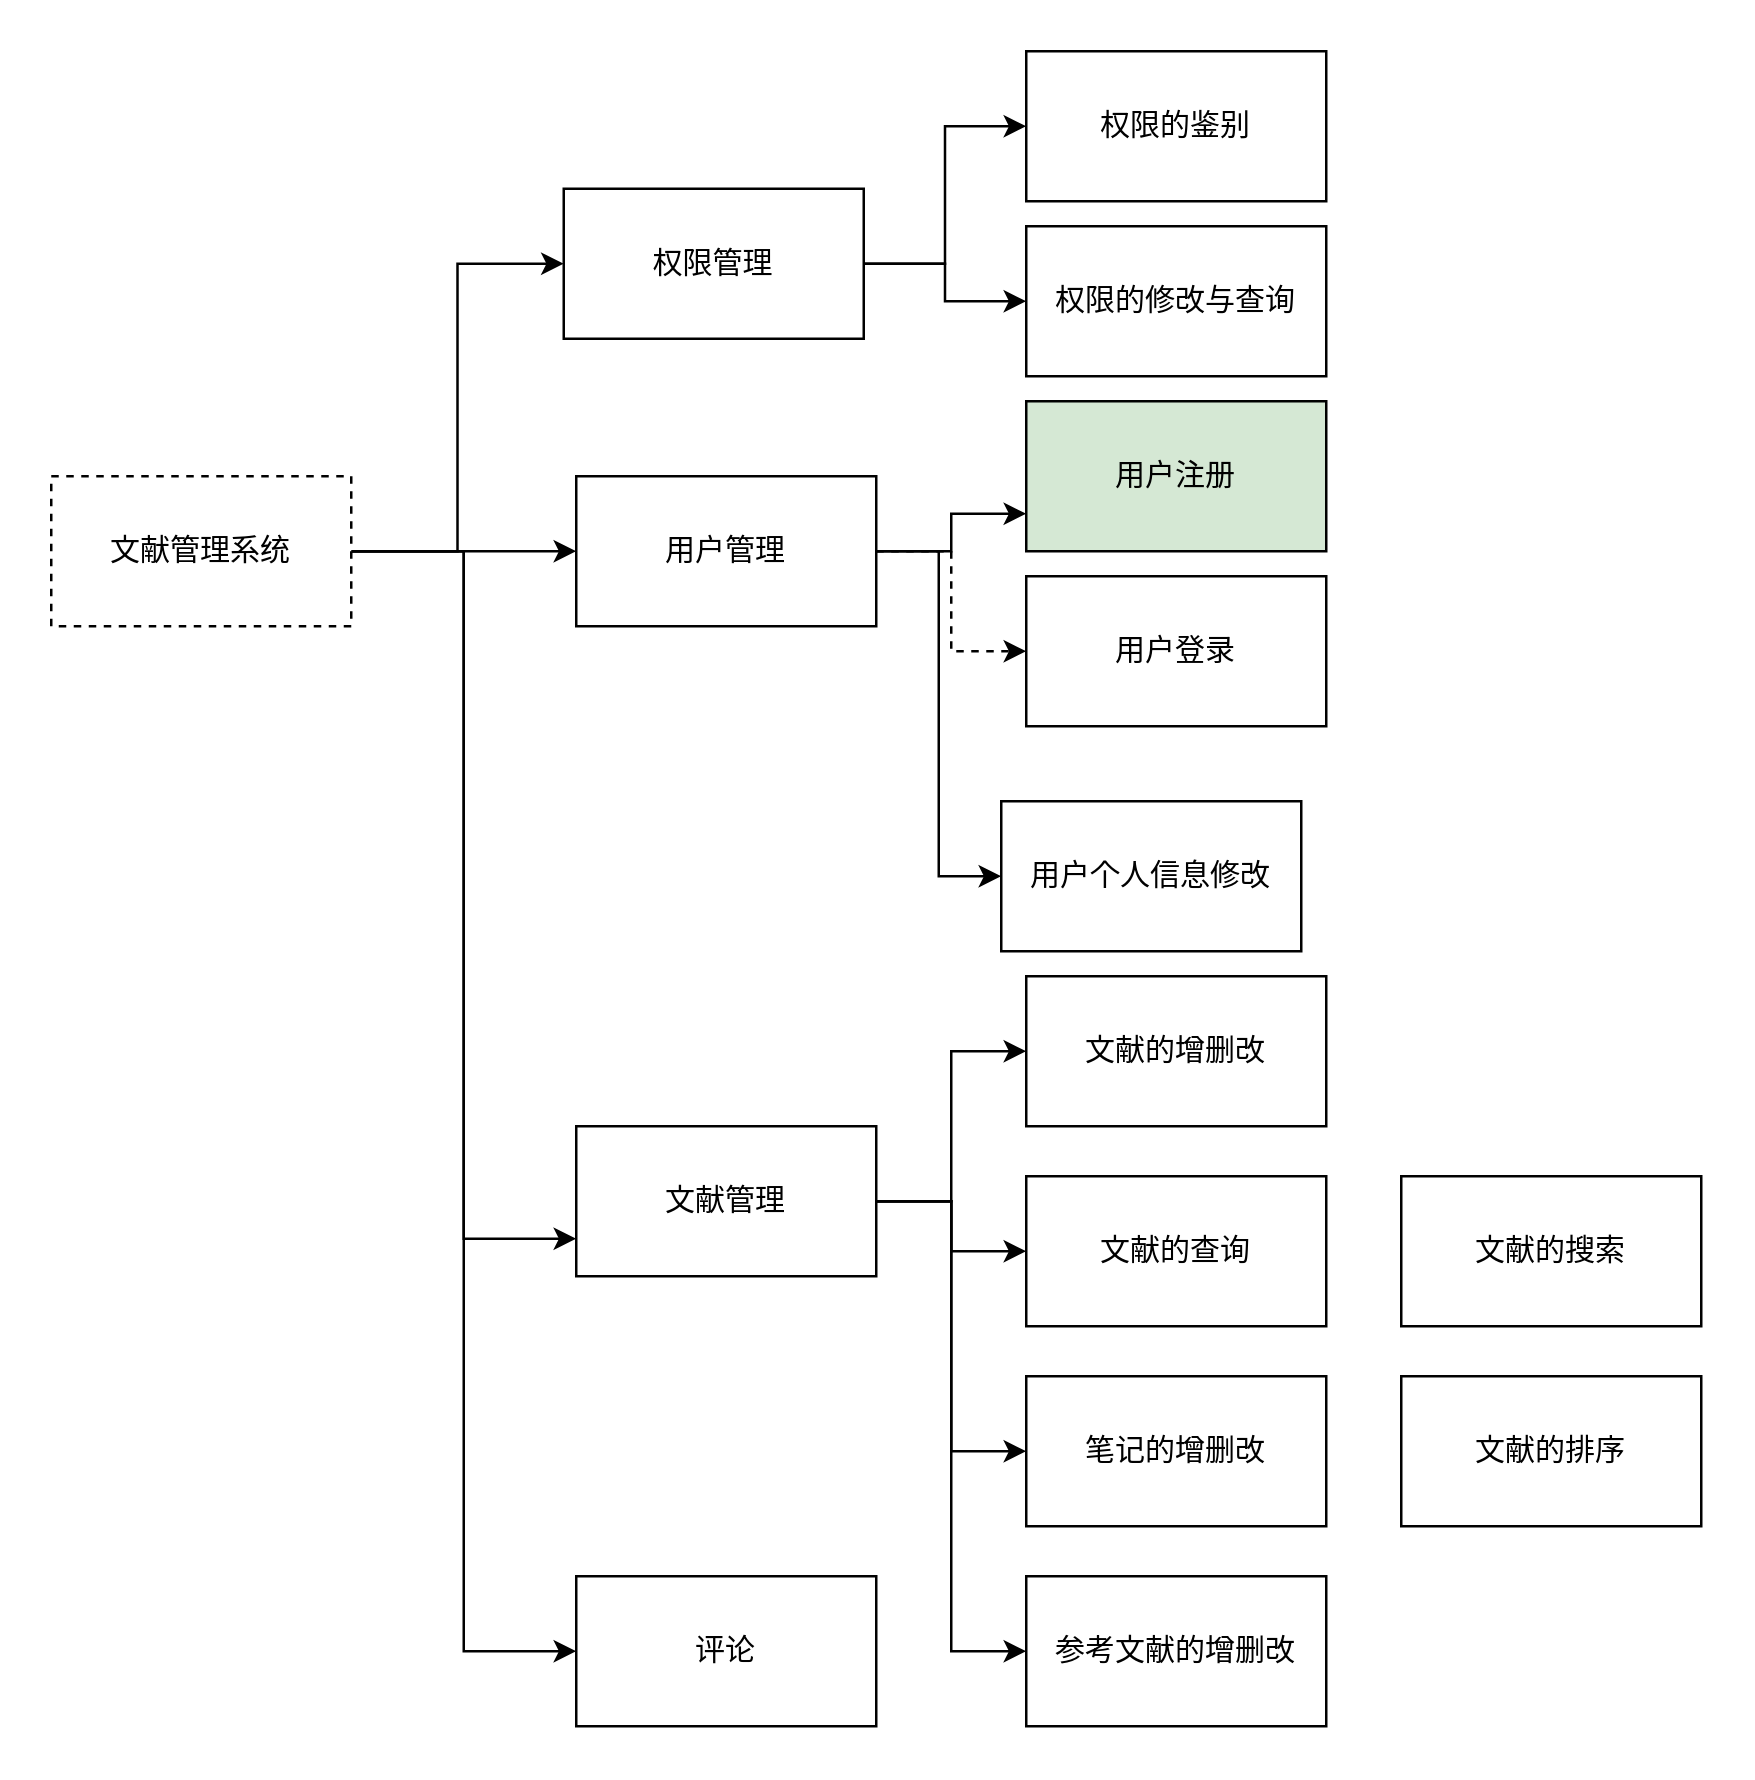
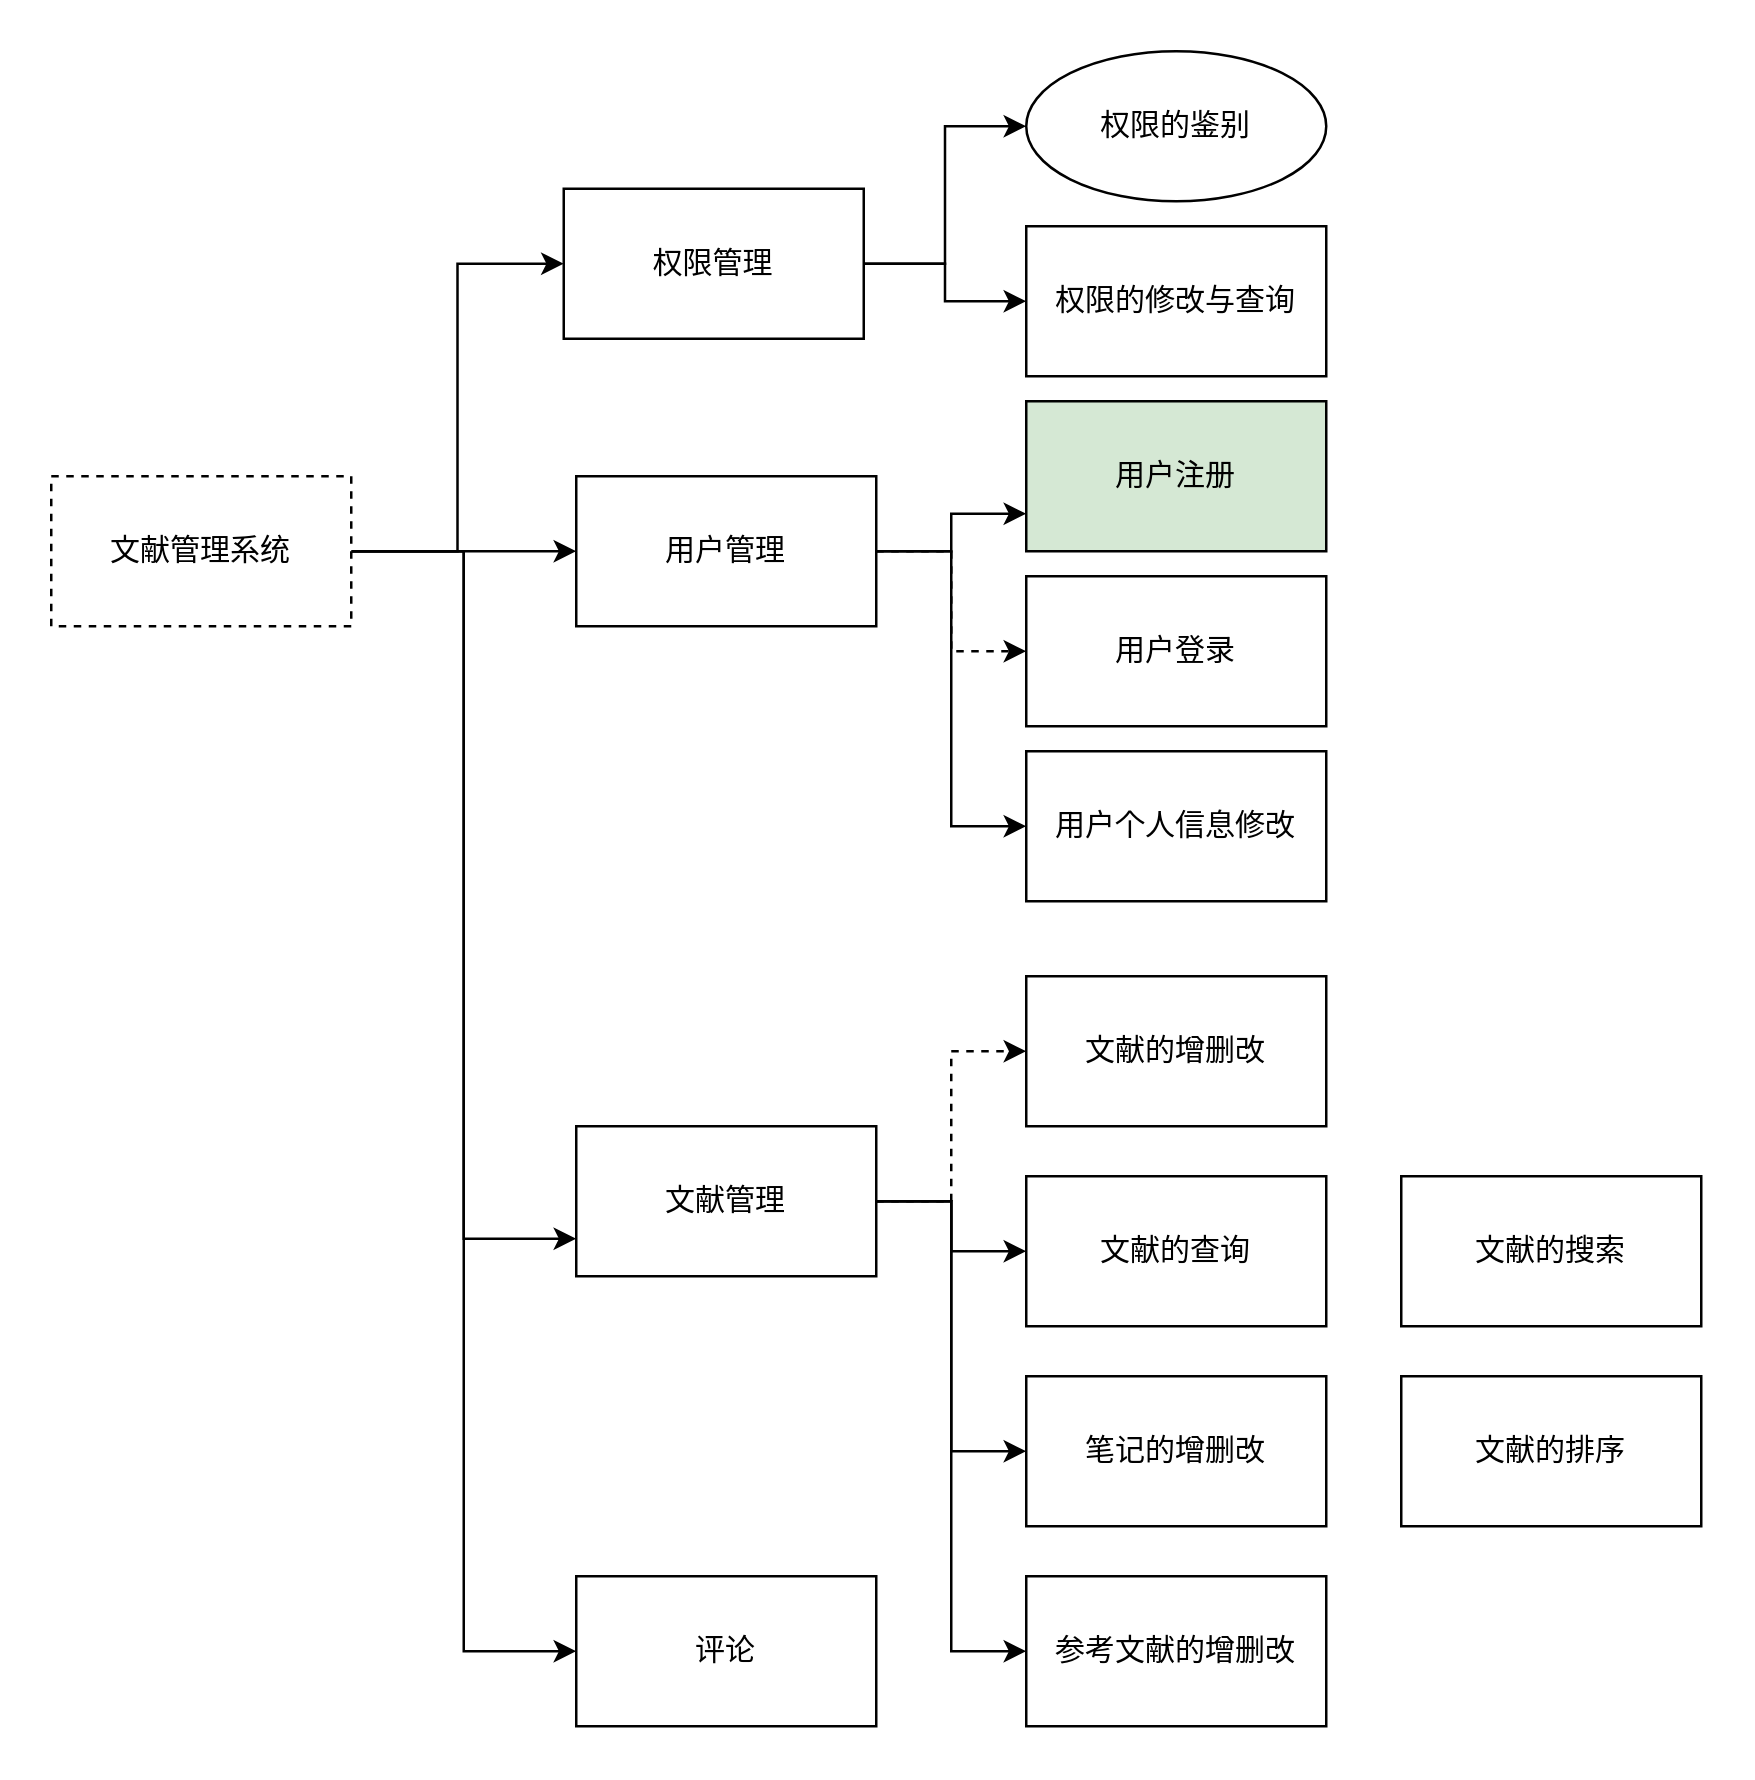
(1176, 126) -> (1176, 126)
(1151, 876) -> (1176, 826)
(951, 1094) -> (951, 1094)
